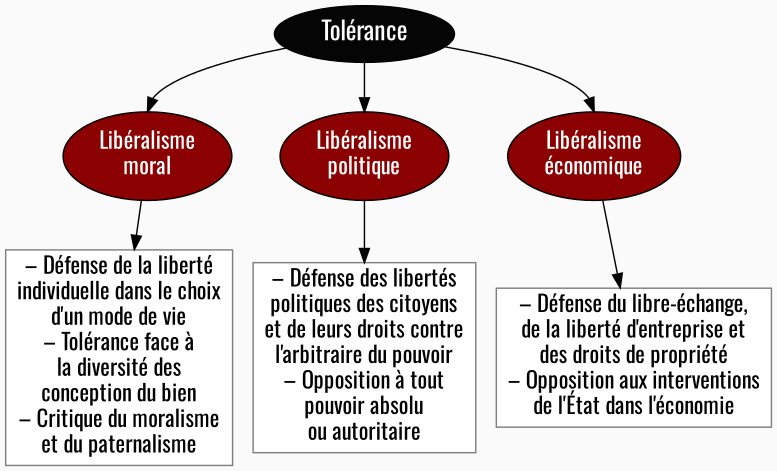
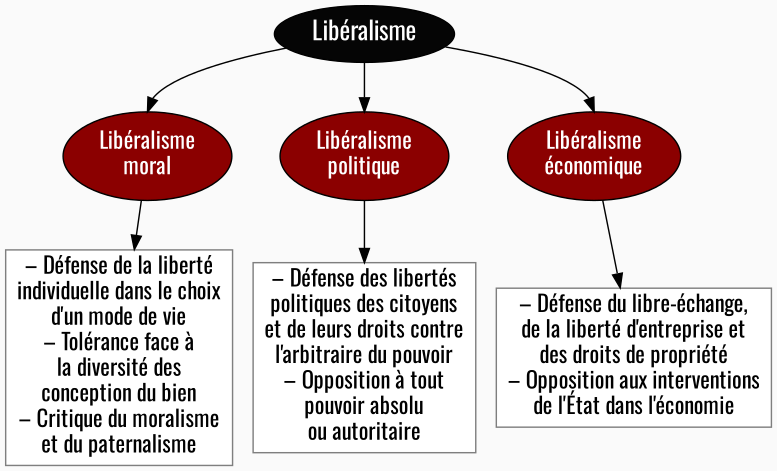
(364, 34) -> (364, 34)
